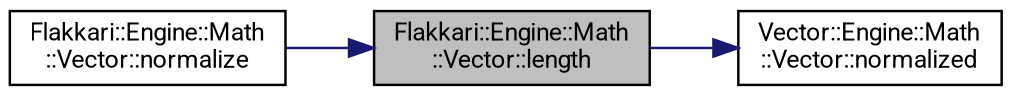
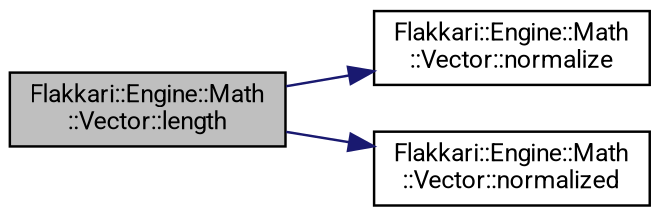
(317, 48) -> (318, 81)
(870, 48) -> (512, 169)
